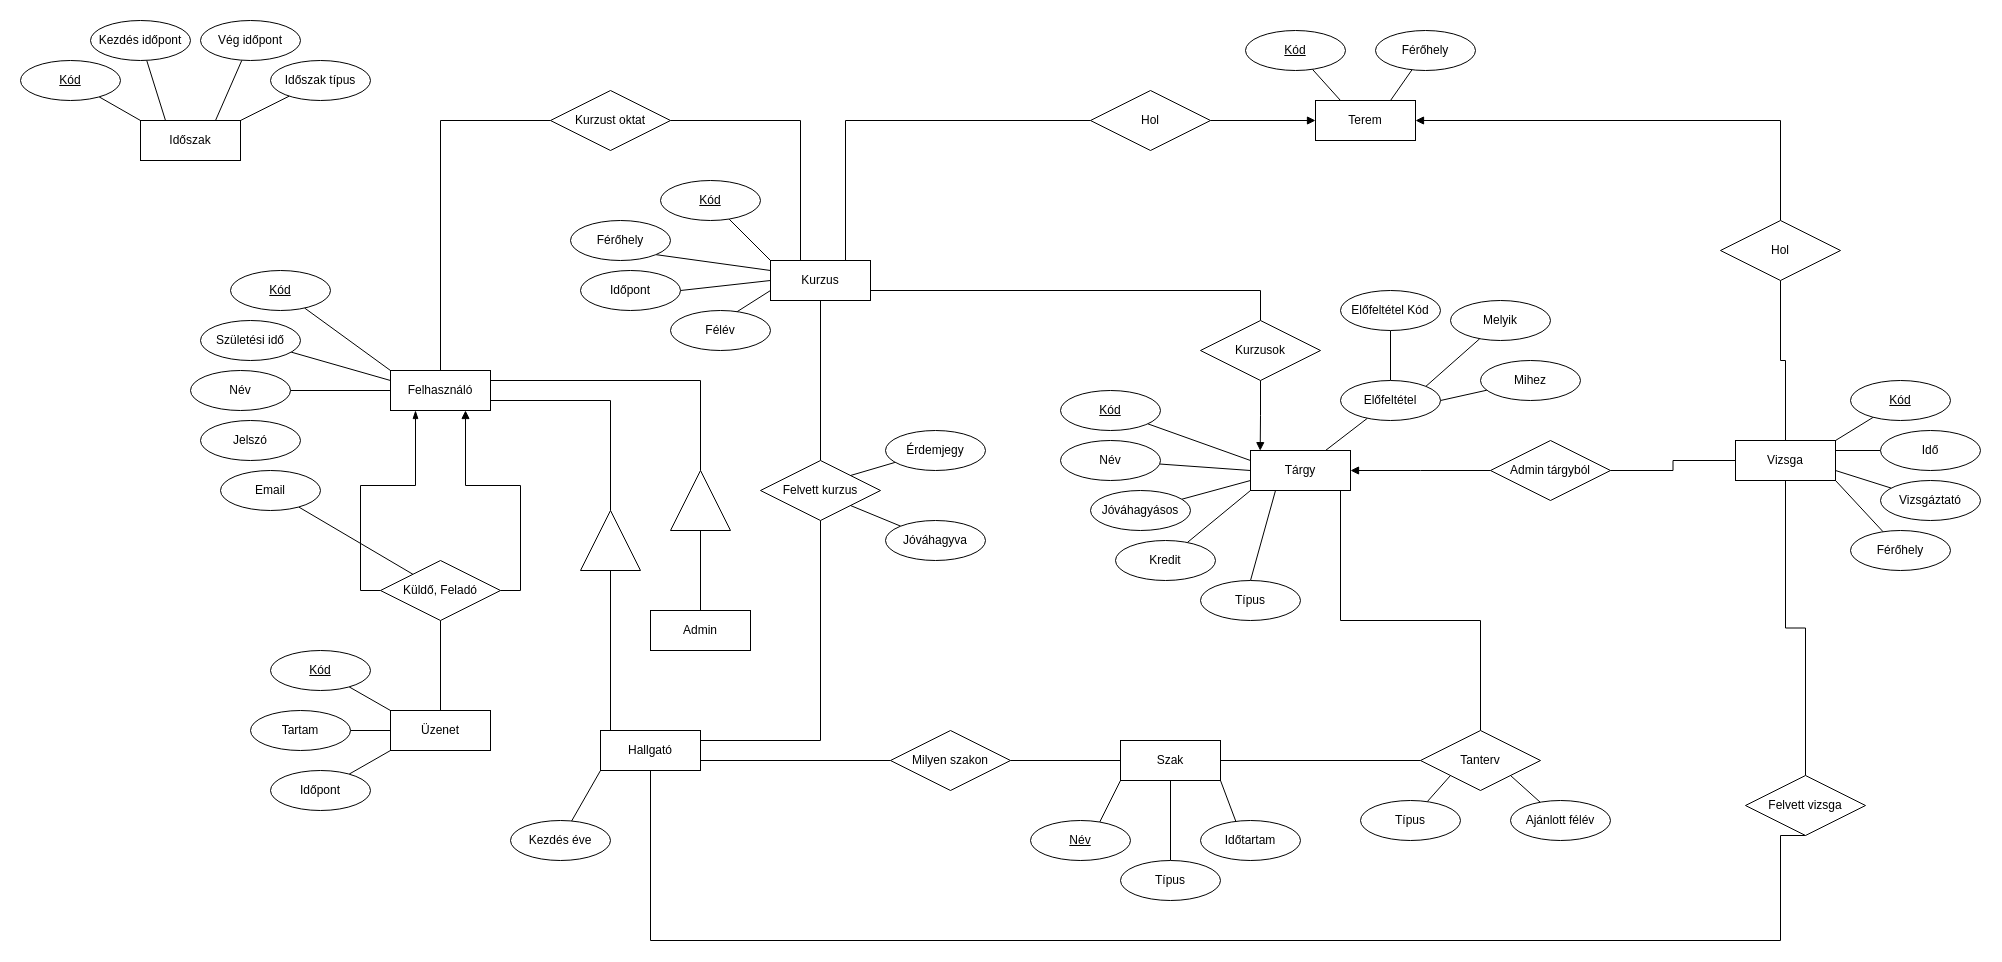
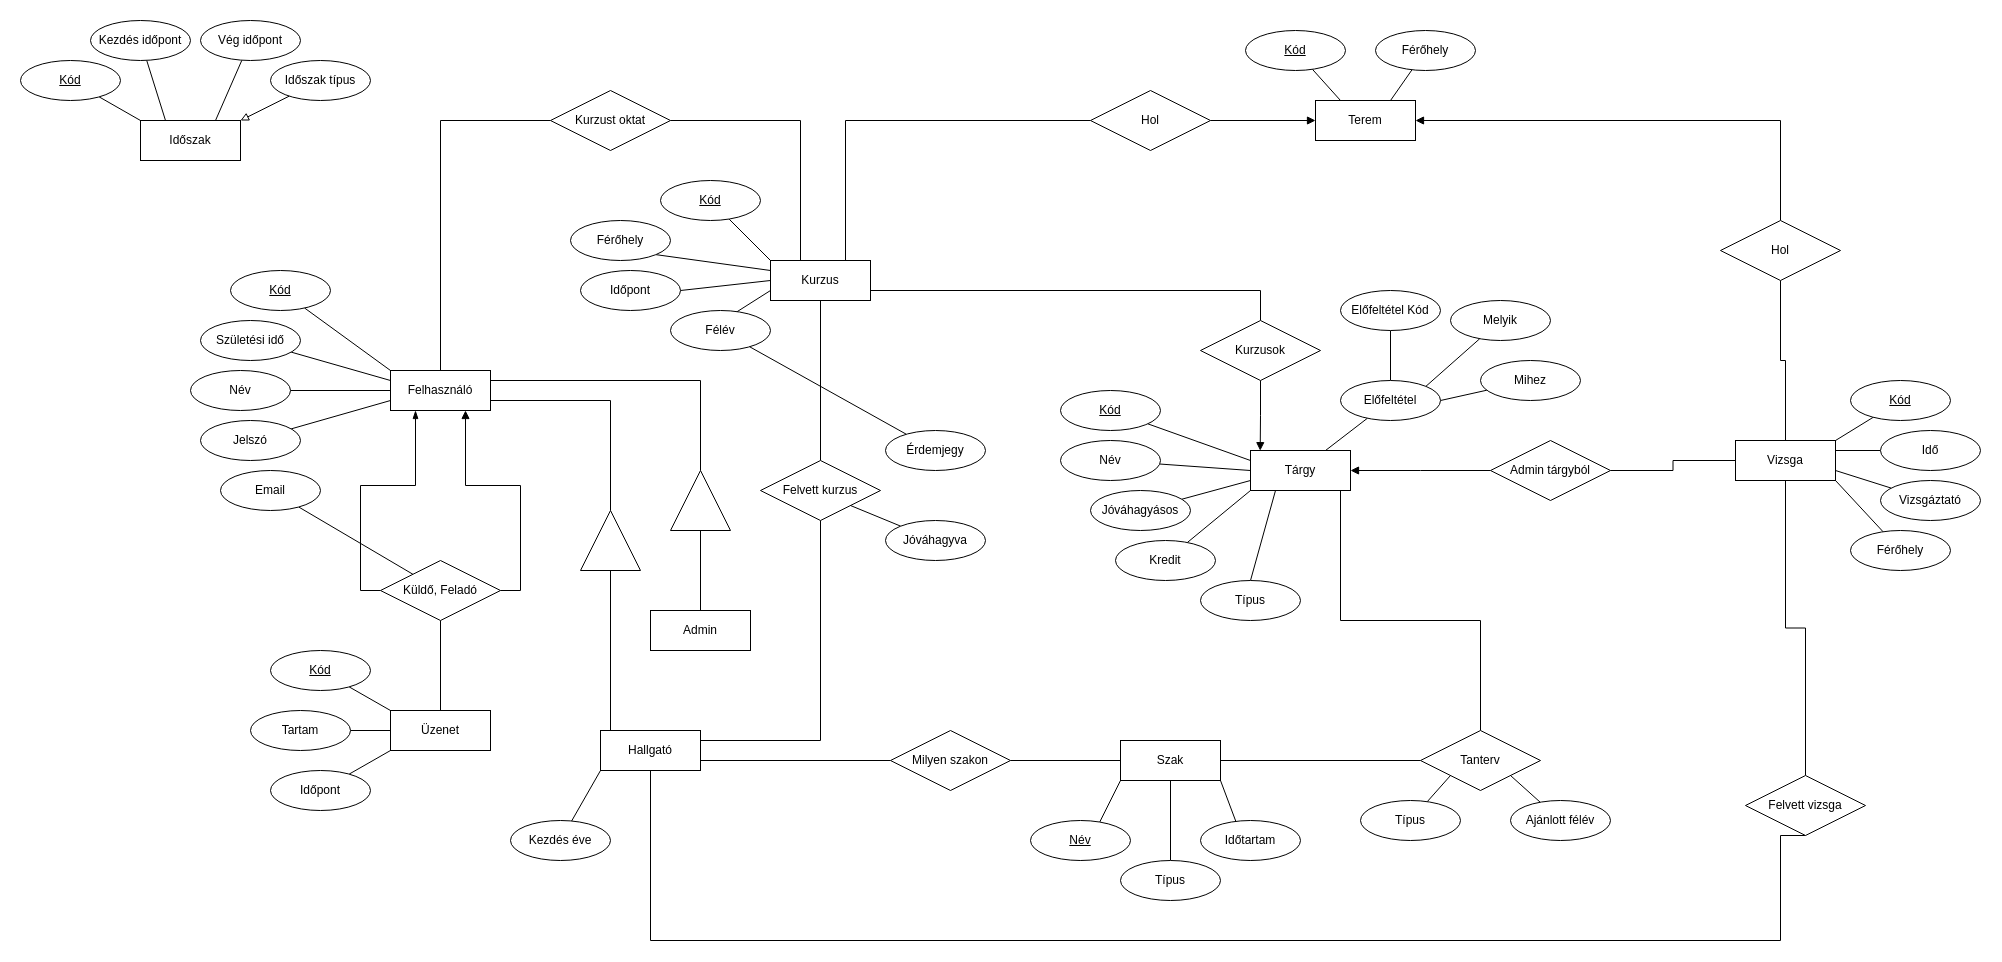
(246, 118) -> (250, 116)
none -> (340, 415)
(873, 469) -> (828, 391)
